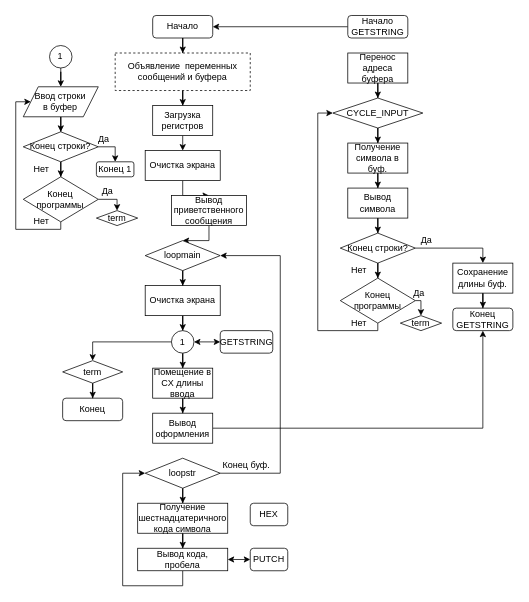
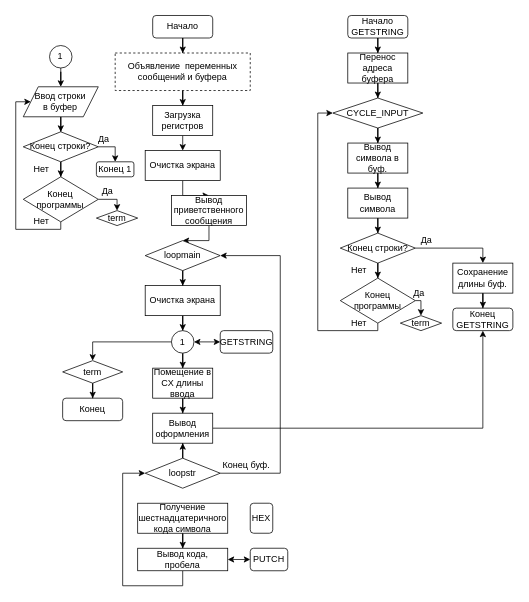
(283, 27) -> (378, 48)
(378, 158) -> (378, 158)
(183, 498) -> (183, 448)
(269, 514) -> (261, 518)
